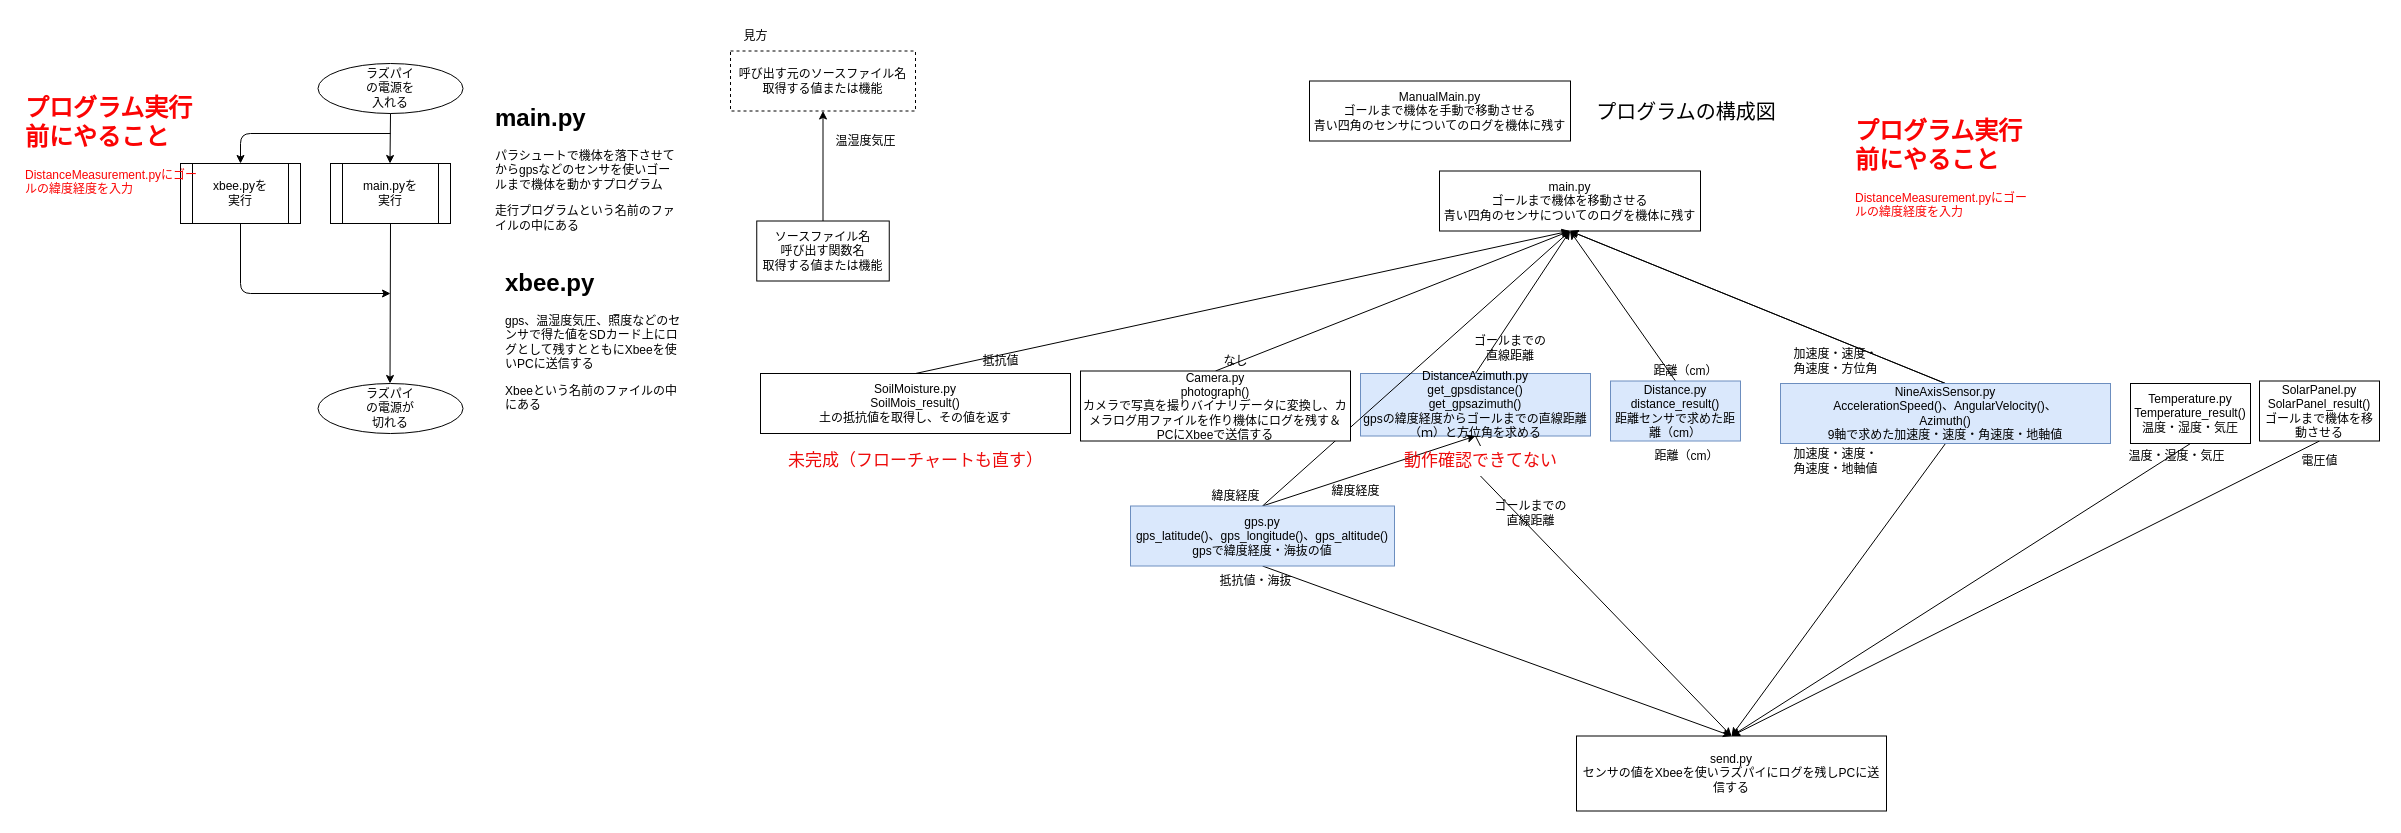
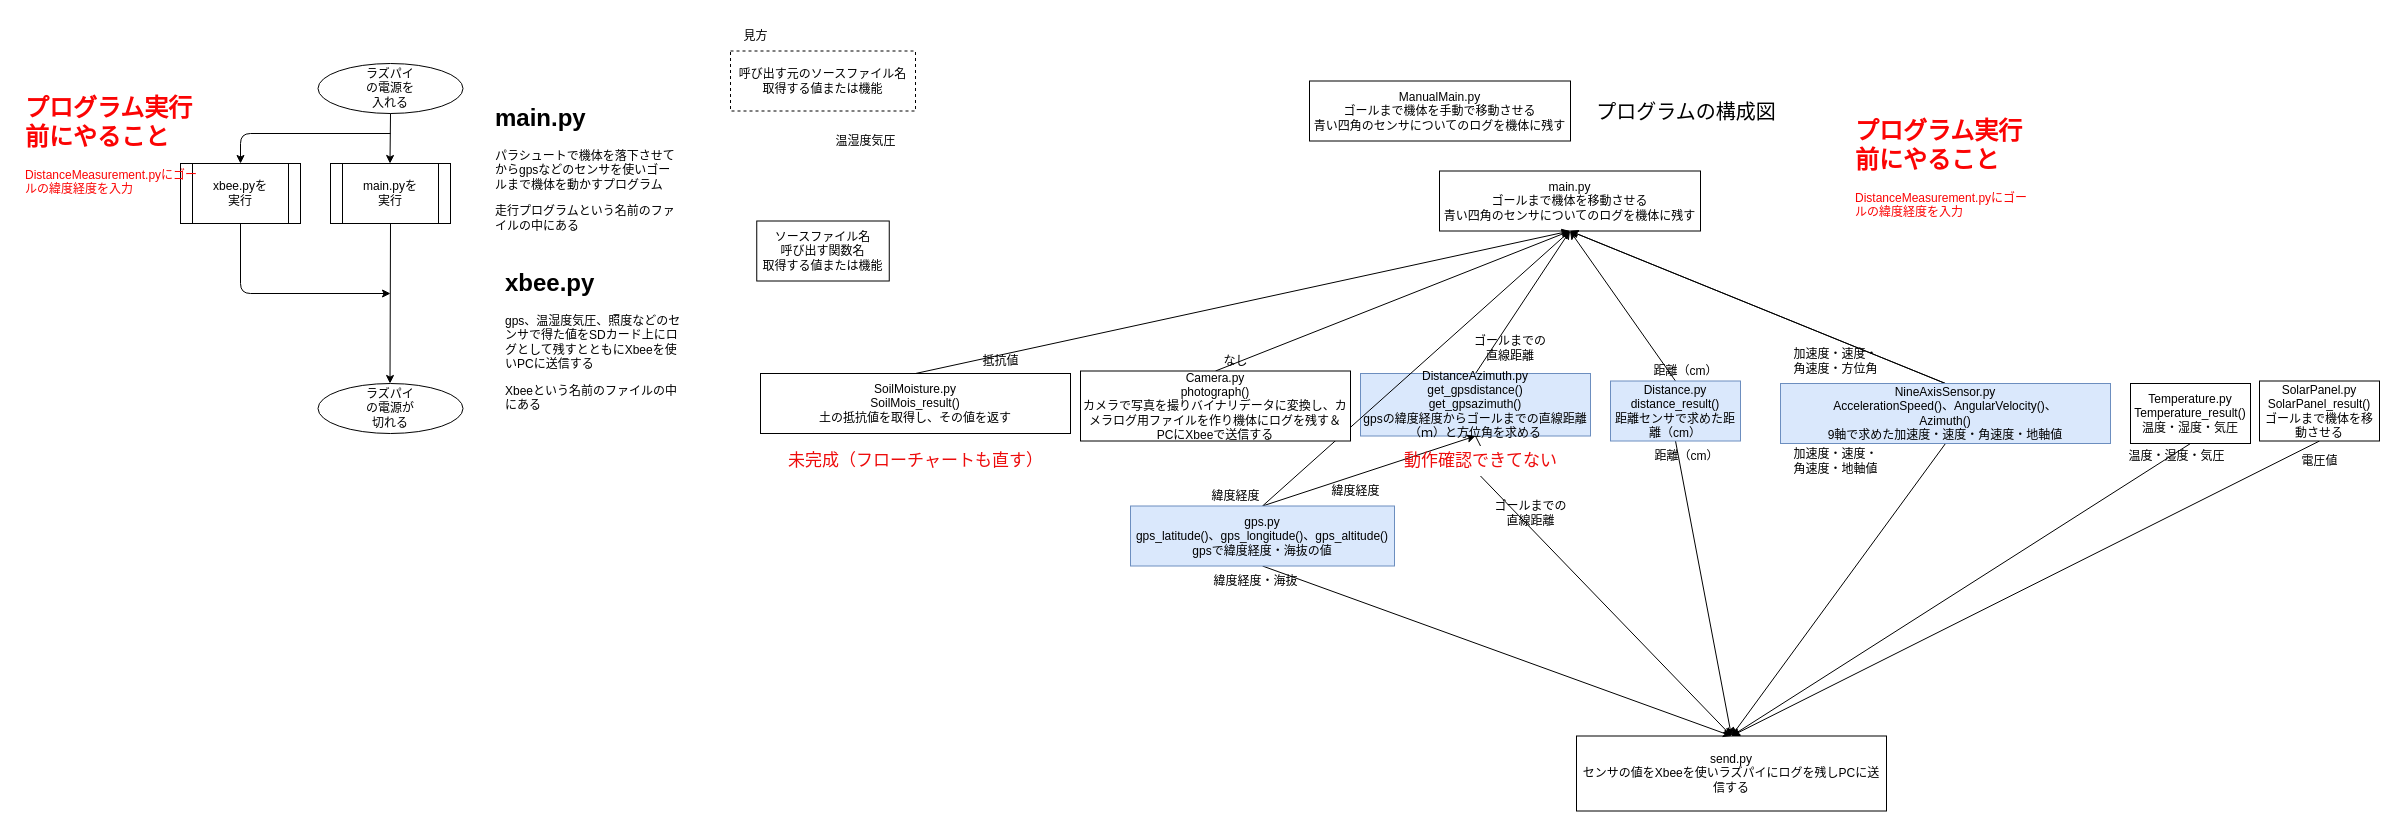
(823, 170) -> none
(1256, 582) -> (1256, 582)
none -> (1703, 585)
